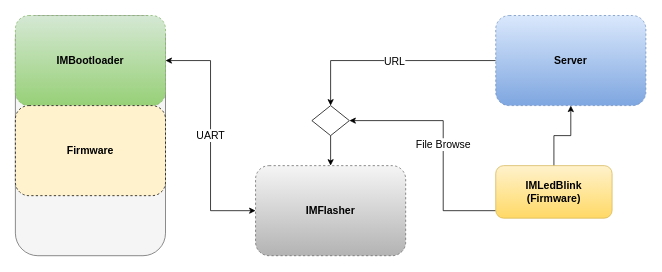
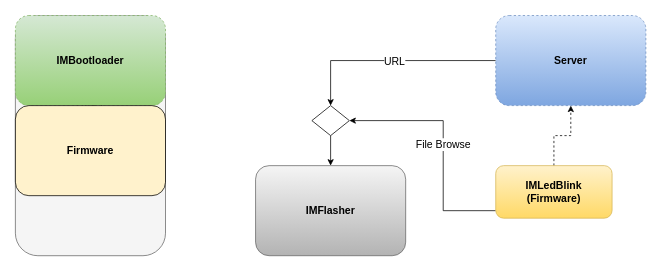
(210, 135) -> (90, 105)
(560, 135) -> (560, 135)
(90, 150) -> (90, 150)
(330, 210) -> (330, 210)
